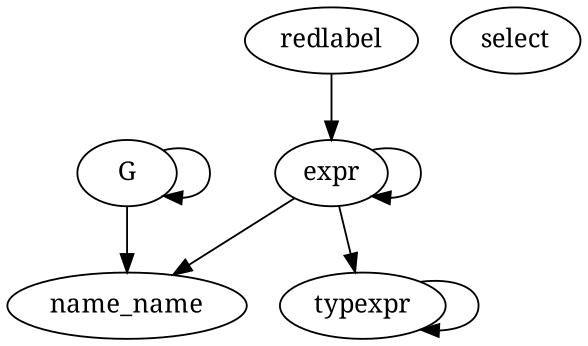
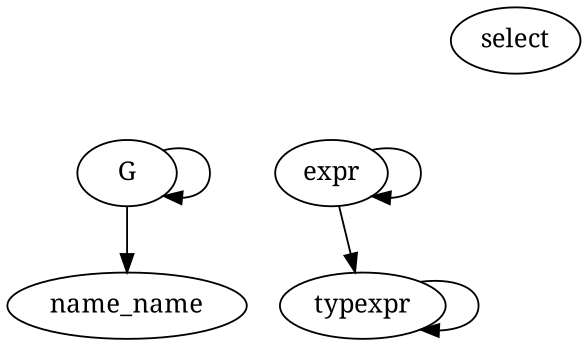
(332, 41) -> none
(242, 232) -> none
